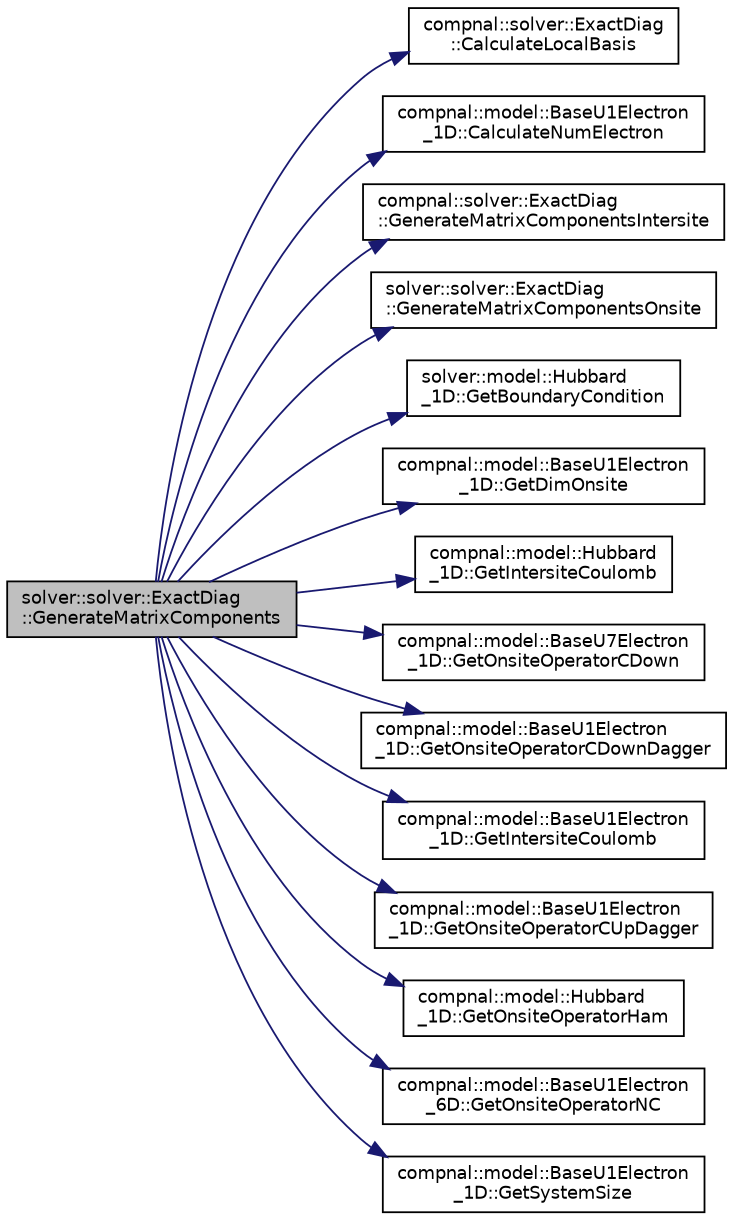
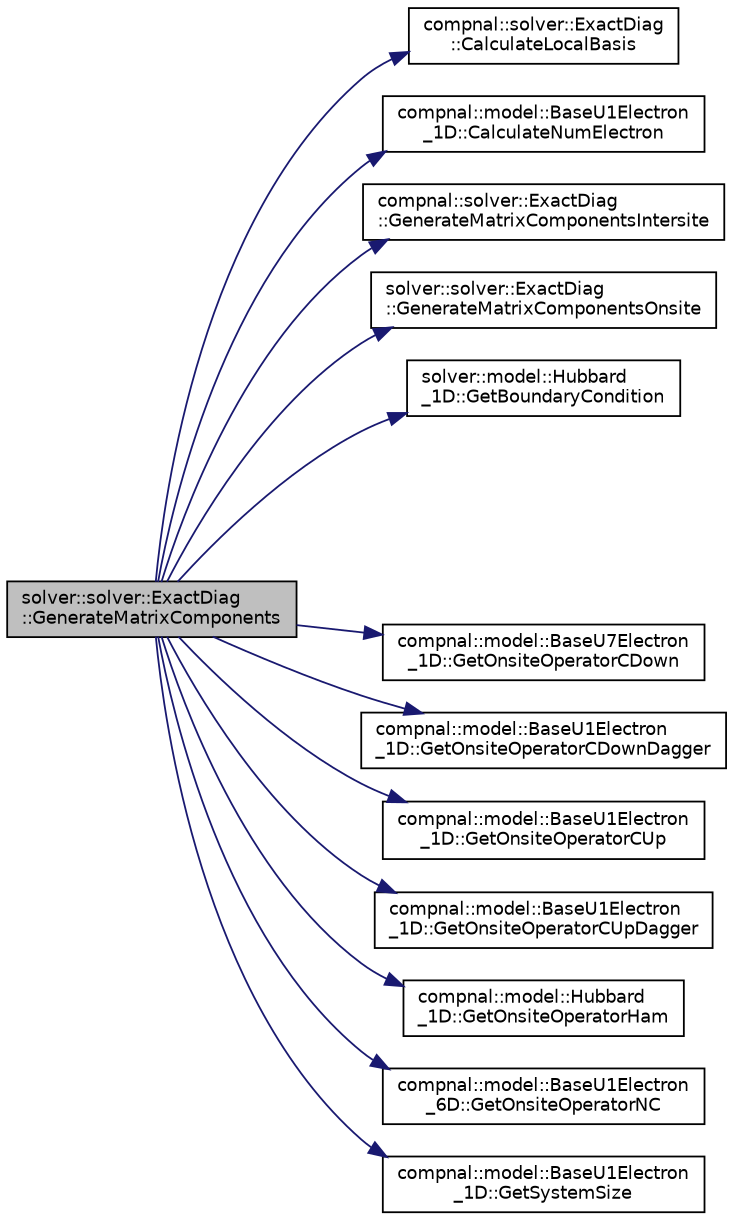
(544, 476) -> none
(544, 564) -> none
(544, 830) -> (544, 830)
